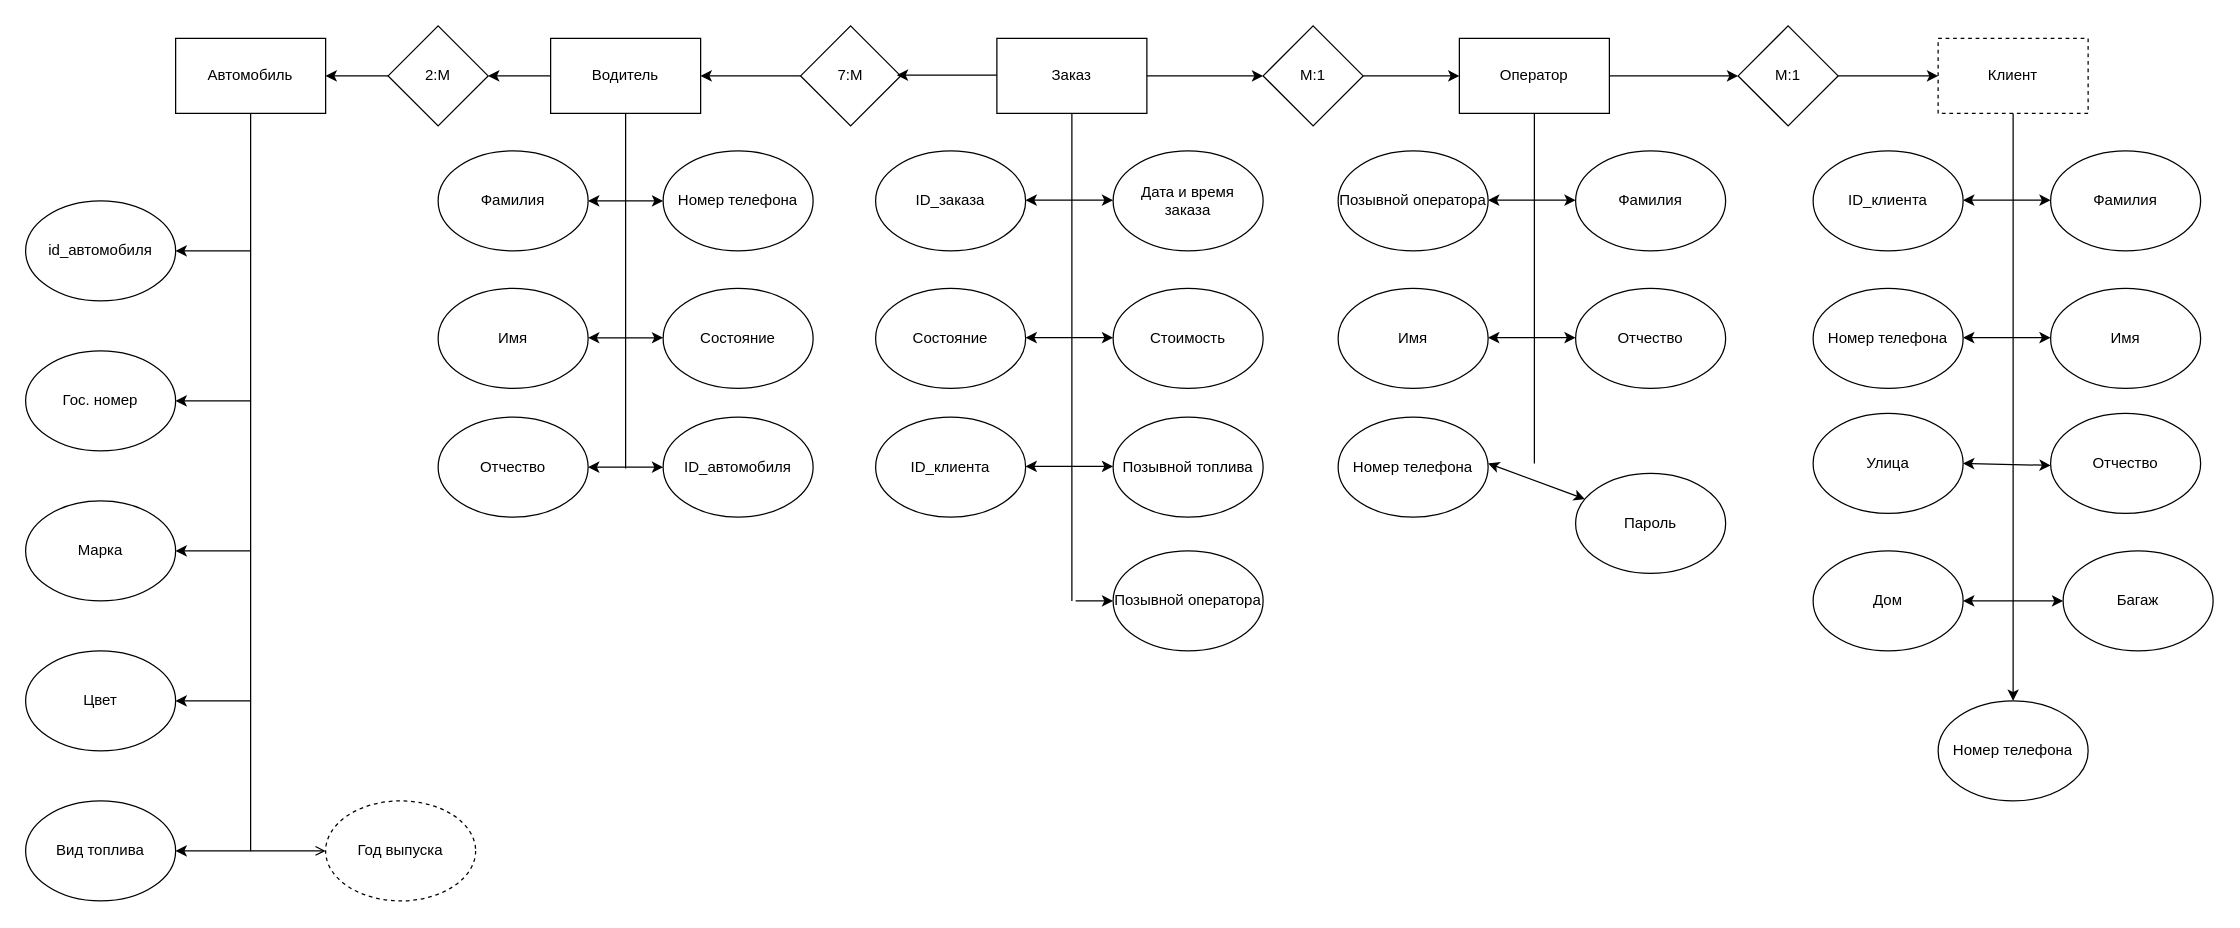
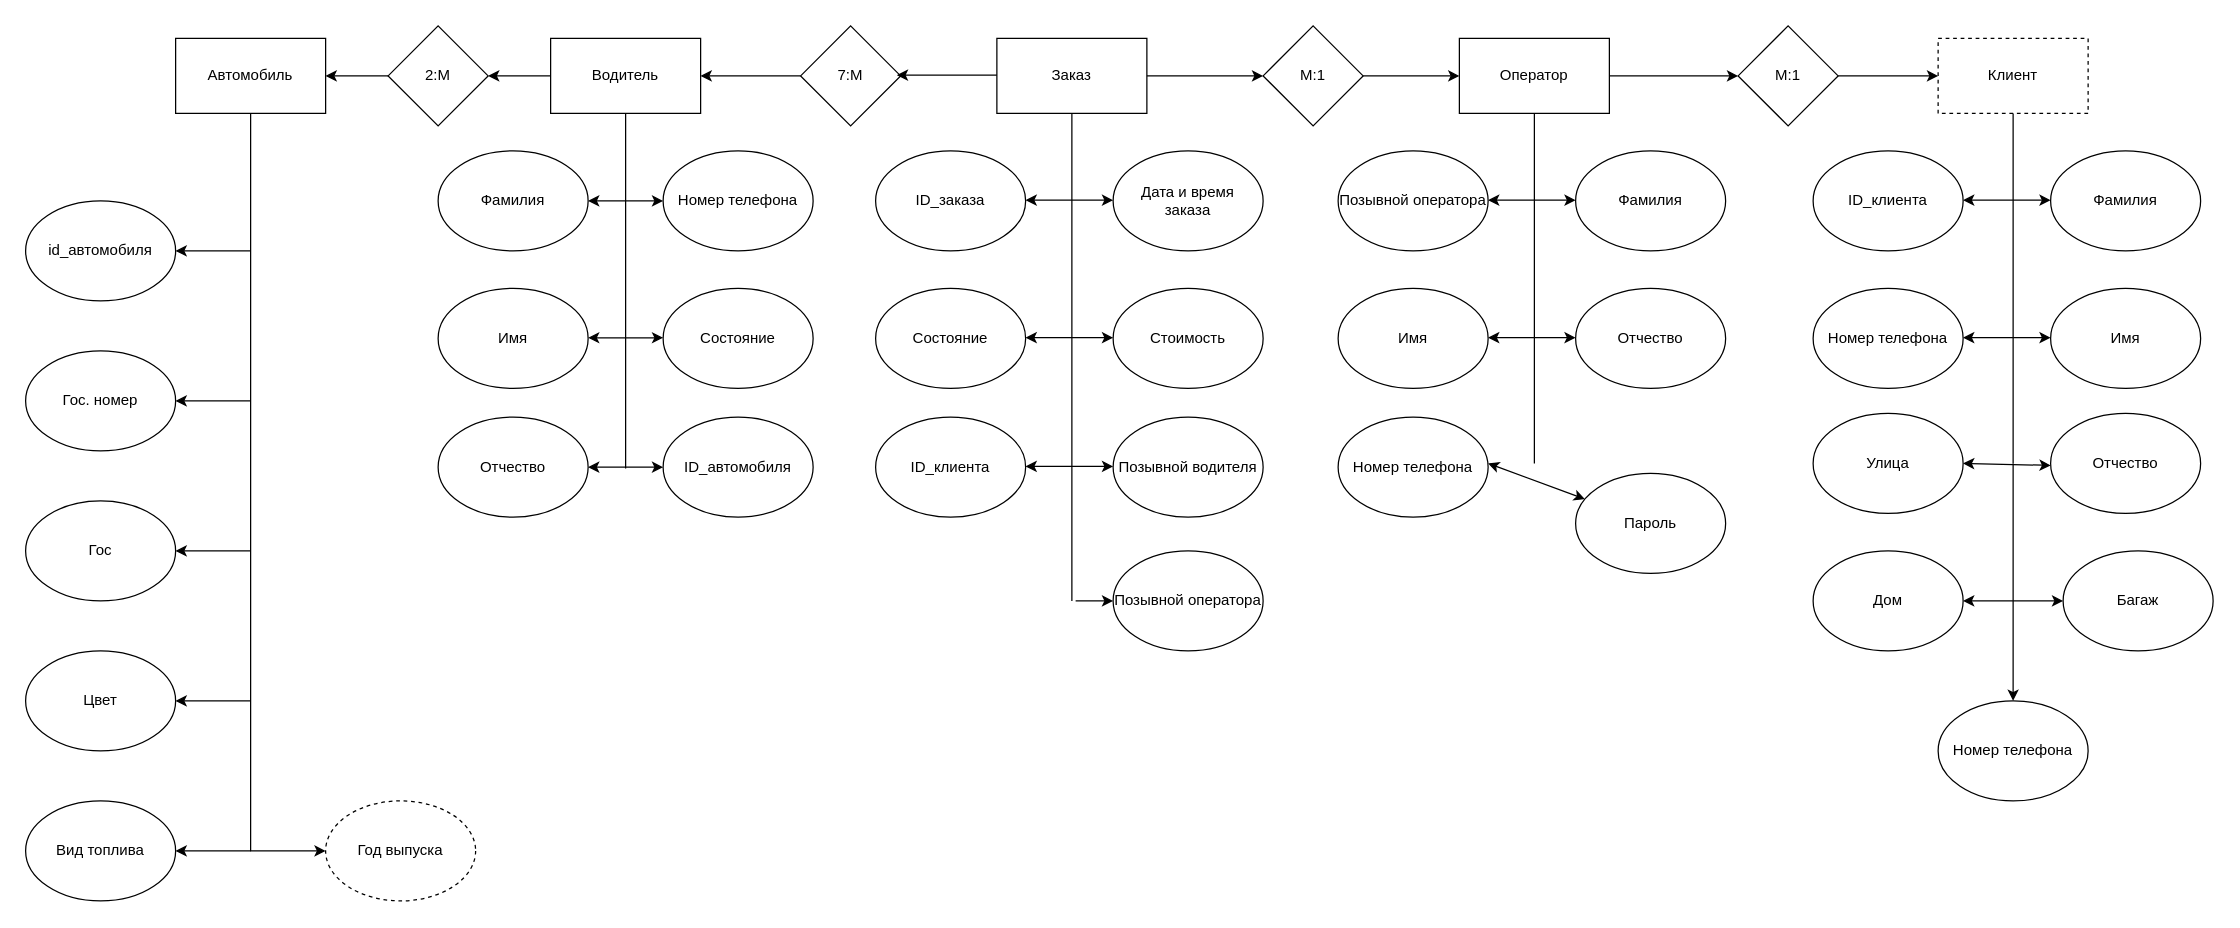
(1188, 467) -> (1188, 467)
(101, 551) -> (101, 551)
(317, 851) -> (316, 851)
